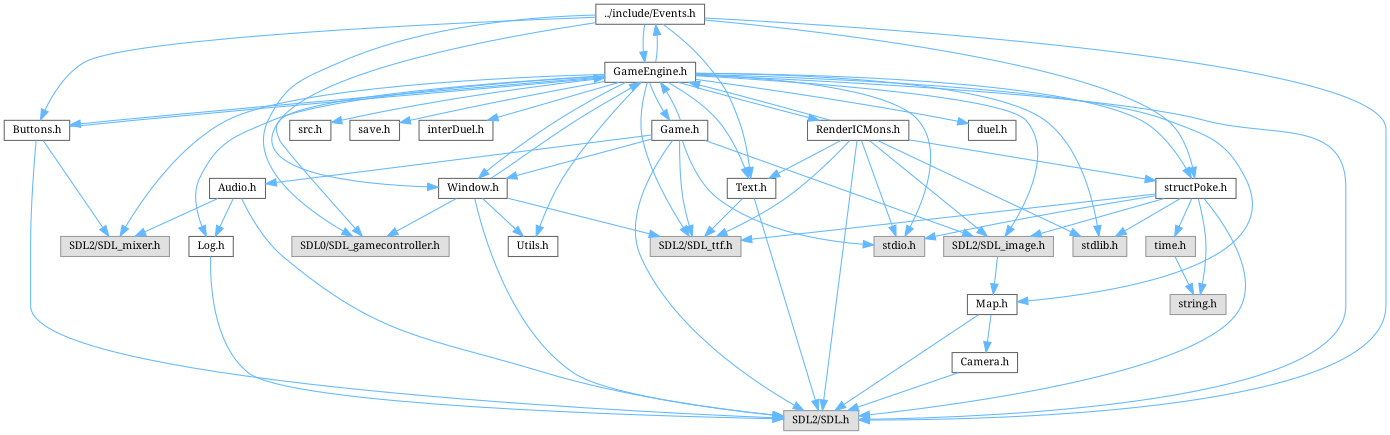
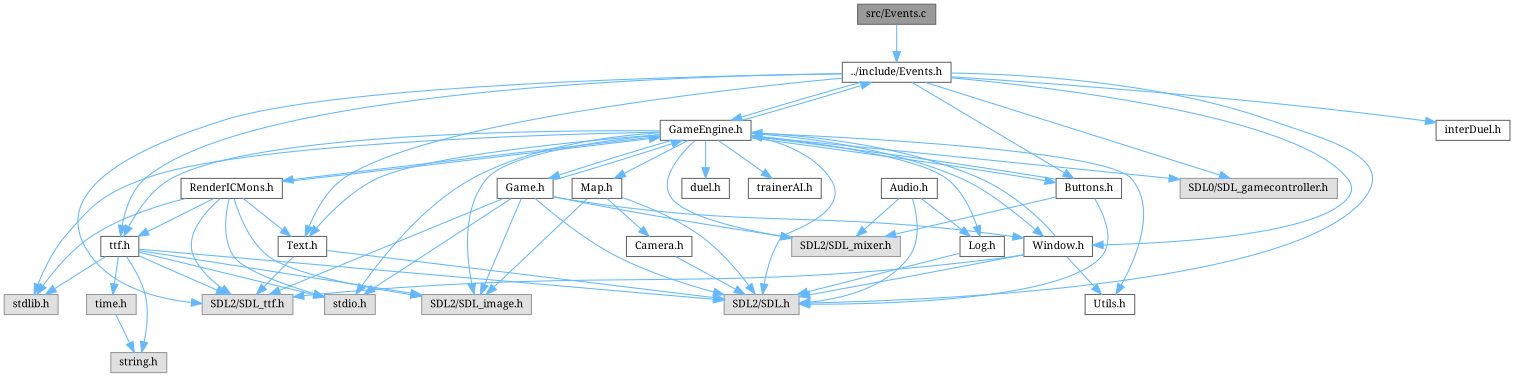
none -> (897, 14)
(558, 100) -> (1224, 98)
(310, 130) -> (785, 188)
(375, 130) -> none
(464, 159) -> (695, 223)
(648, 159) -> (363, 97)
(1196, 188) -> (120, 246)
(427, 215) -> none
(840, 270) -> none
(996, 270) -> (541, 243)
